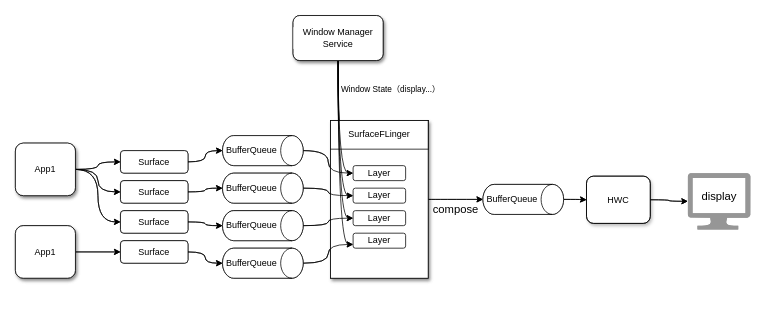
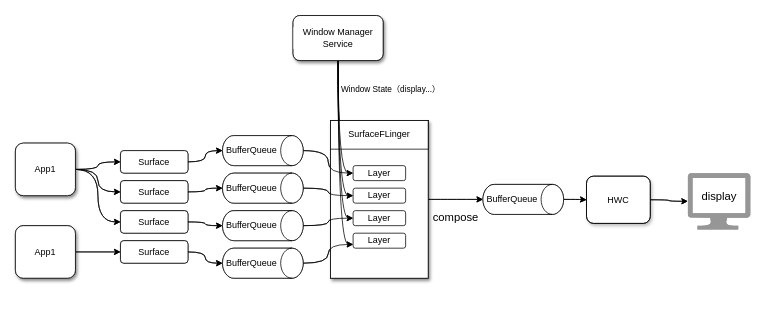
(456, 209) -> (456, 216)
